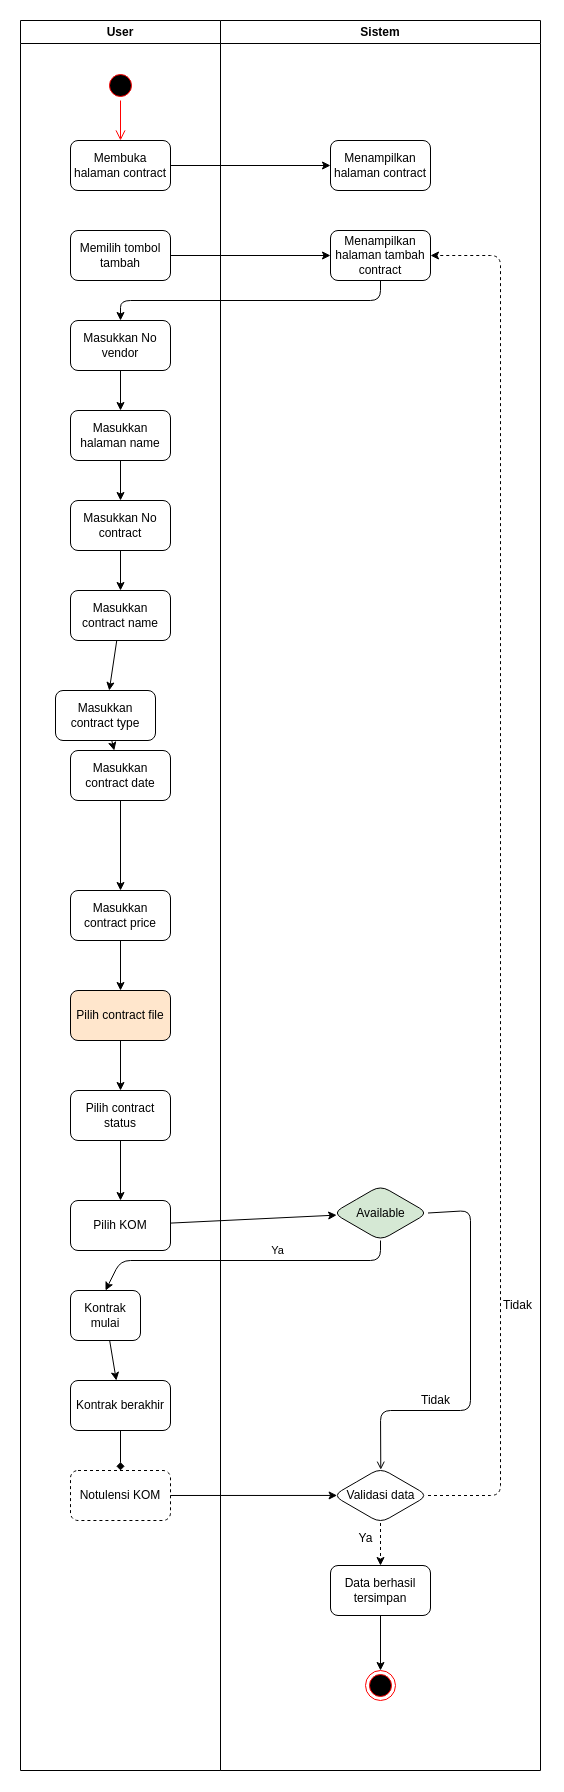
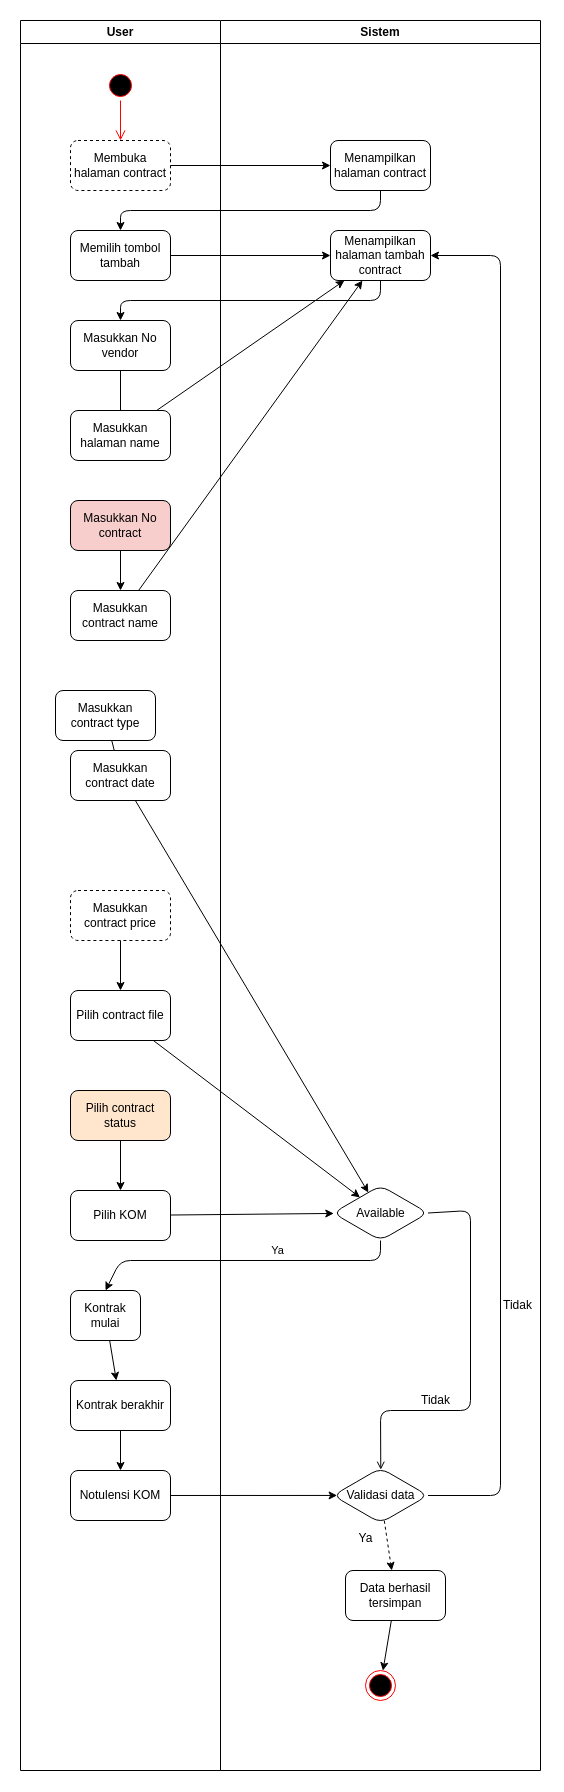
(121, 166) -> (121, 166)
none -> (253, 211)
(121, 402) -> (121, 405)
(121, 477) -> (248, 347)
(121, 526) -> (121, 526)
(113, 662) -> (249, 438)
(112, 742) -> (113, 745)
(121, 842) -> (250, 993)
(501, 880) -> (501, 880)
(121, 916) -> (121, 916)
(121, 1016) -> (121, 1016)
(121, 1062) -> (254, 1117)
(121, 1116) -> (121, 1116)
(381, 1213) -> (381, 1213)
(121, 1226) -> (121, 1216)
(121, 1462) -> (121, 1462)
(121, 1496) -> (121, 1496)
(381, 1591) -> (396, 1596)
